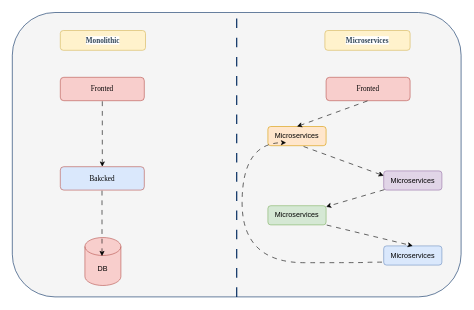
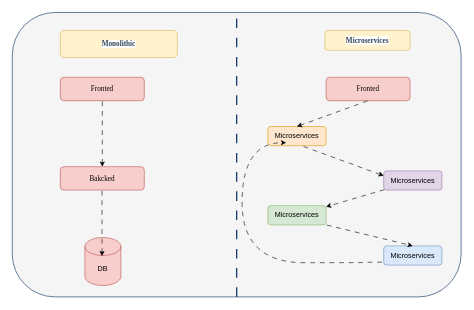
(103, 40) -> (119, 44)
(102, 178) -> (102, 178)
